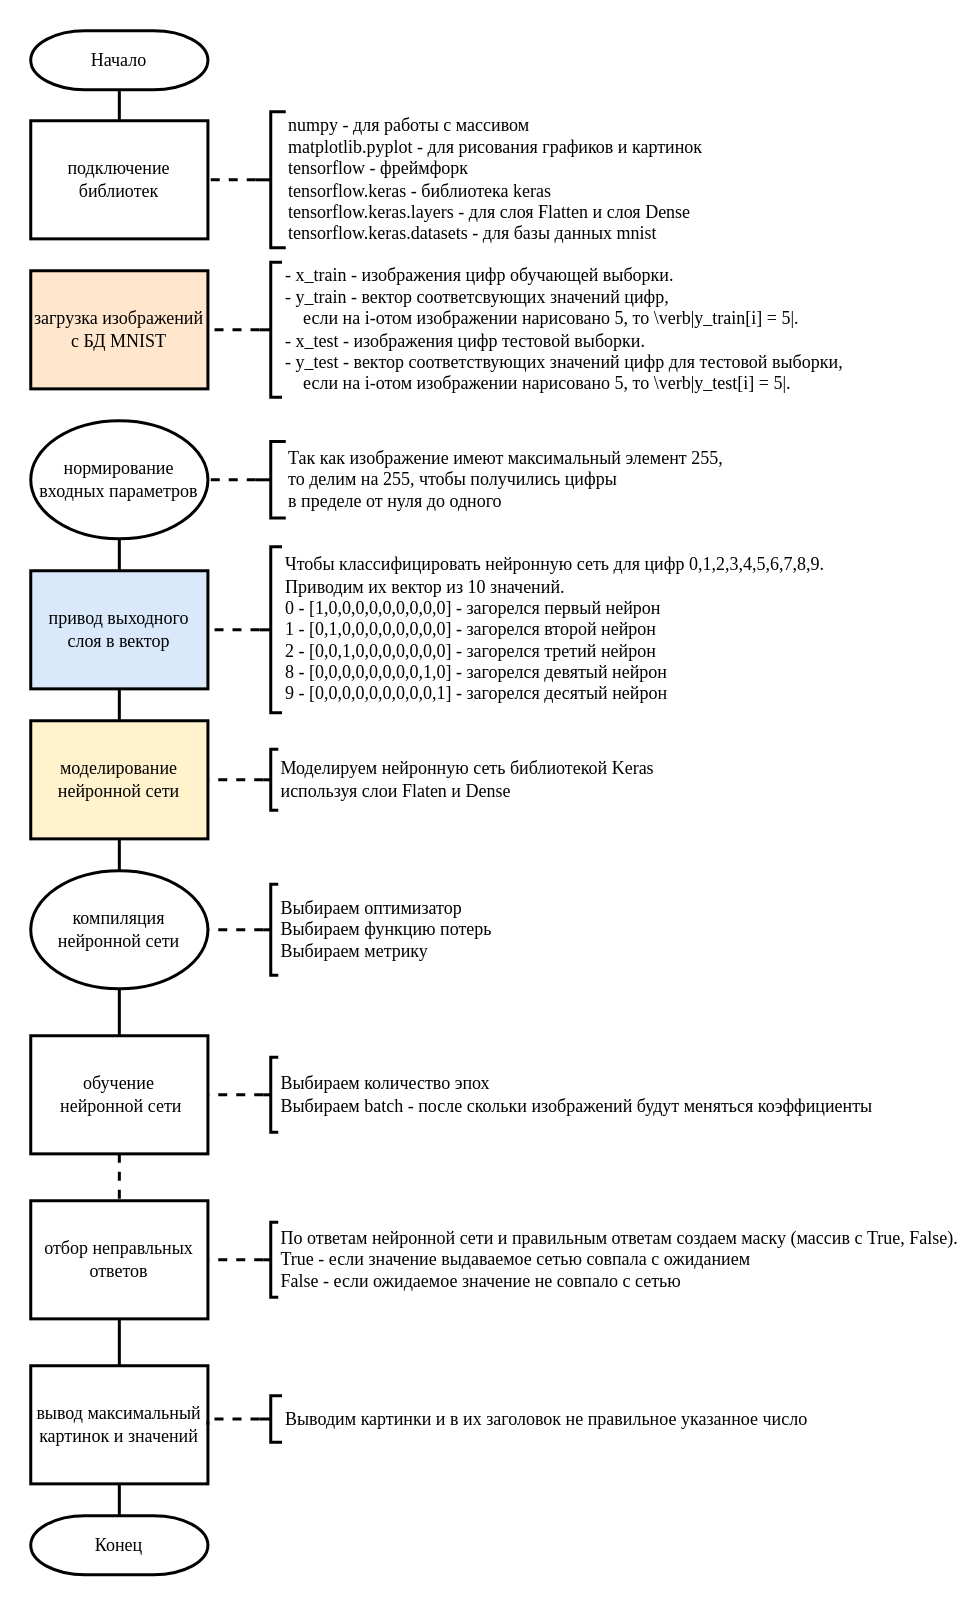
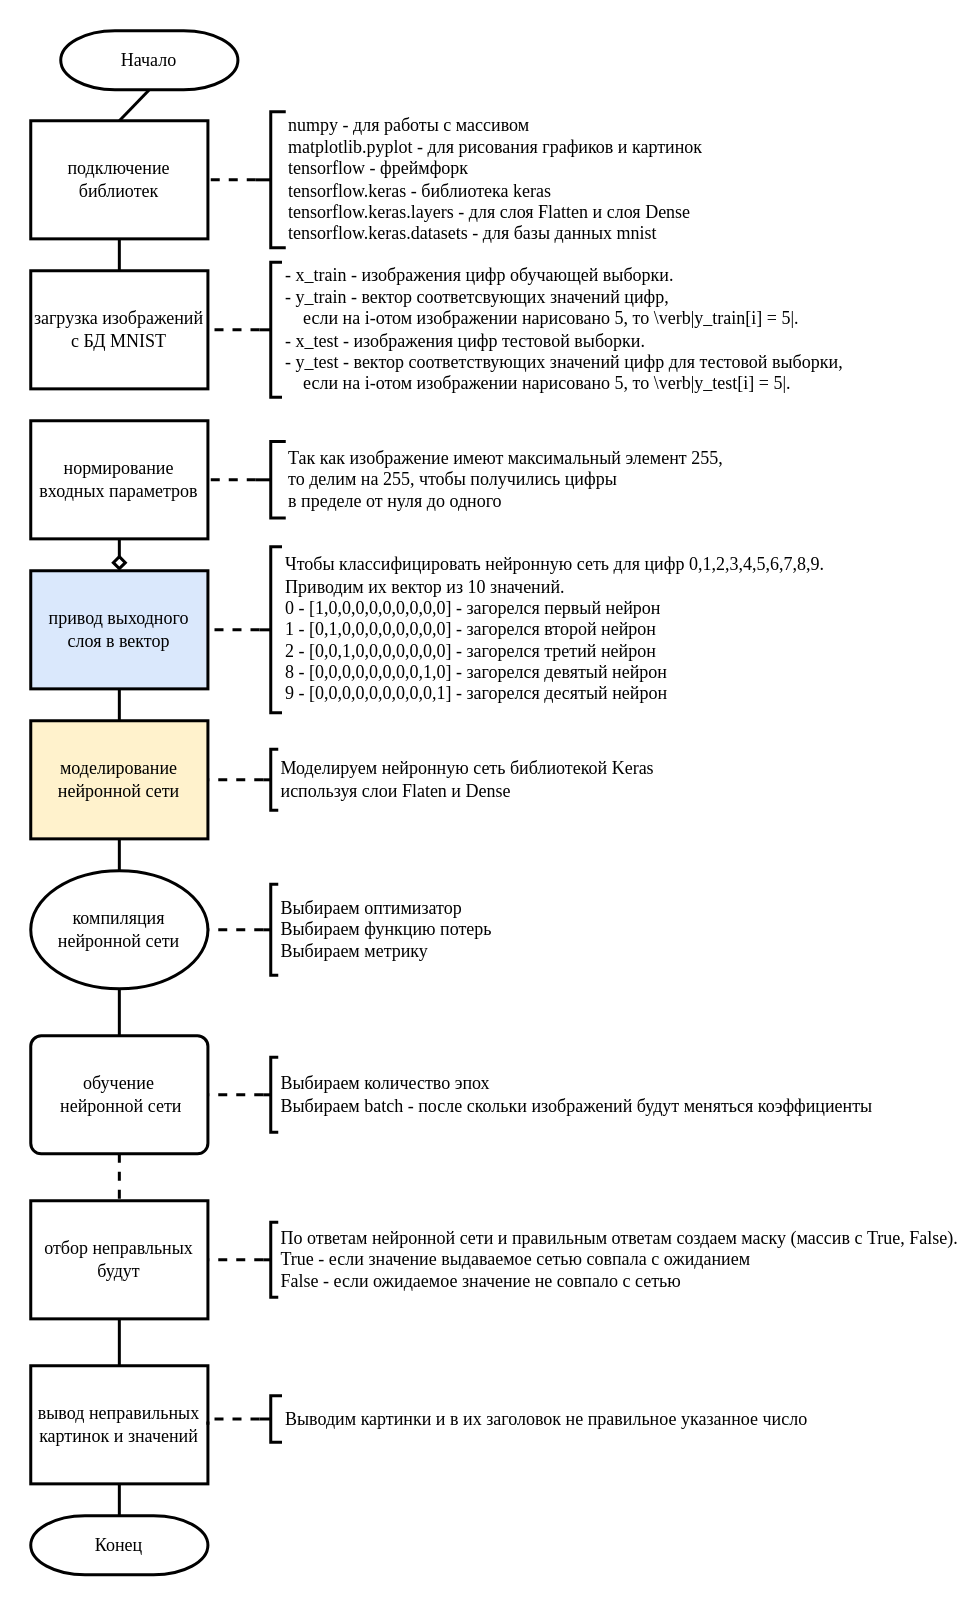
(119, 60) -> (149, 60)
none -> (119, 254)
(119, 330) -> (119, 330)
(119, 480) -> (119, 480)
(119, 561) -> (119, 556)
(119, 1095) -> (119, 1095)
(119, 1259) -> (119, 1259)
(119, 1424) -> (119, 1424)
